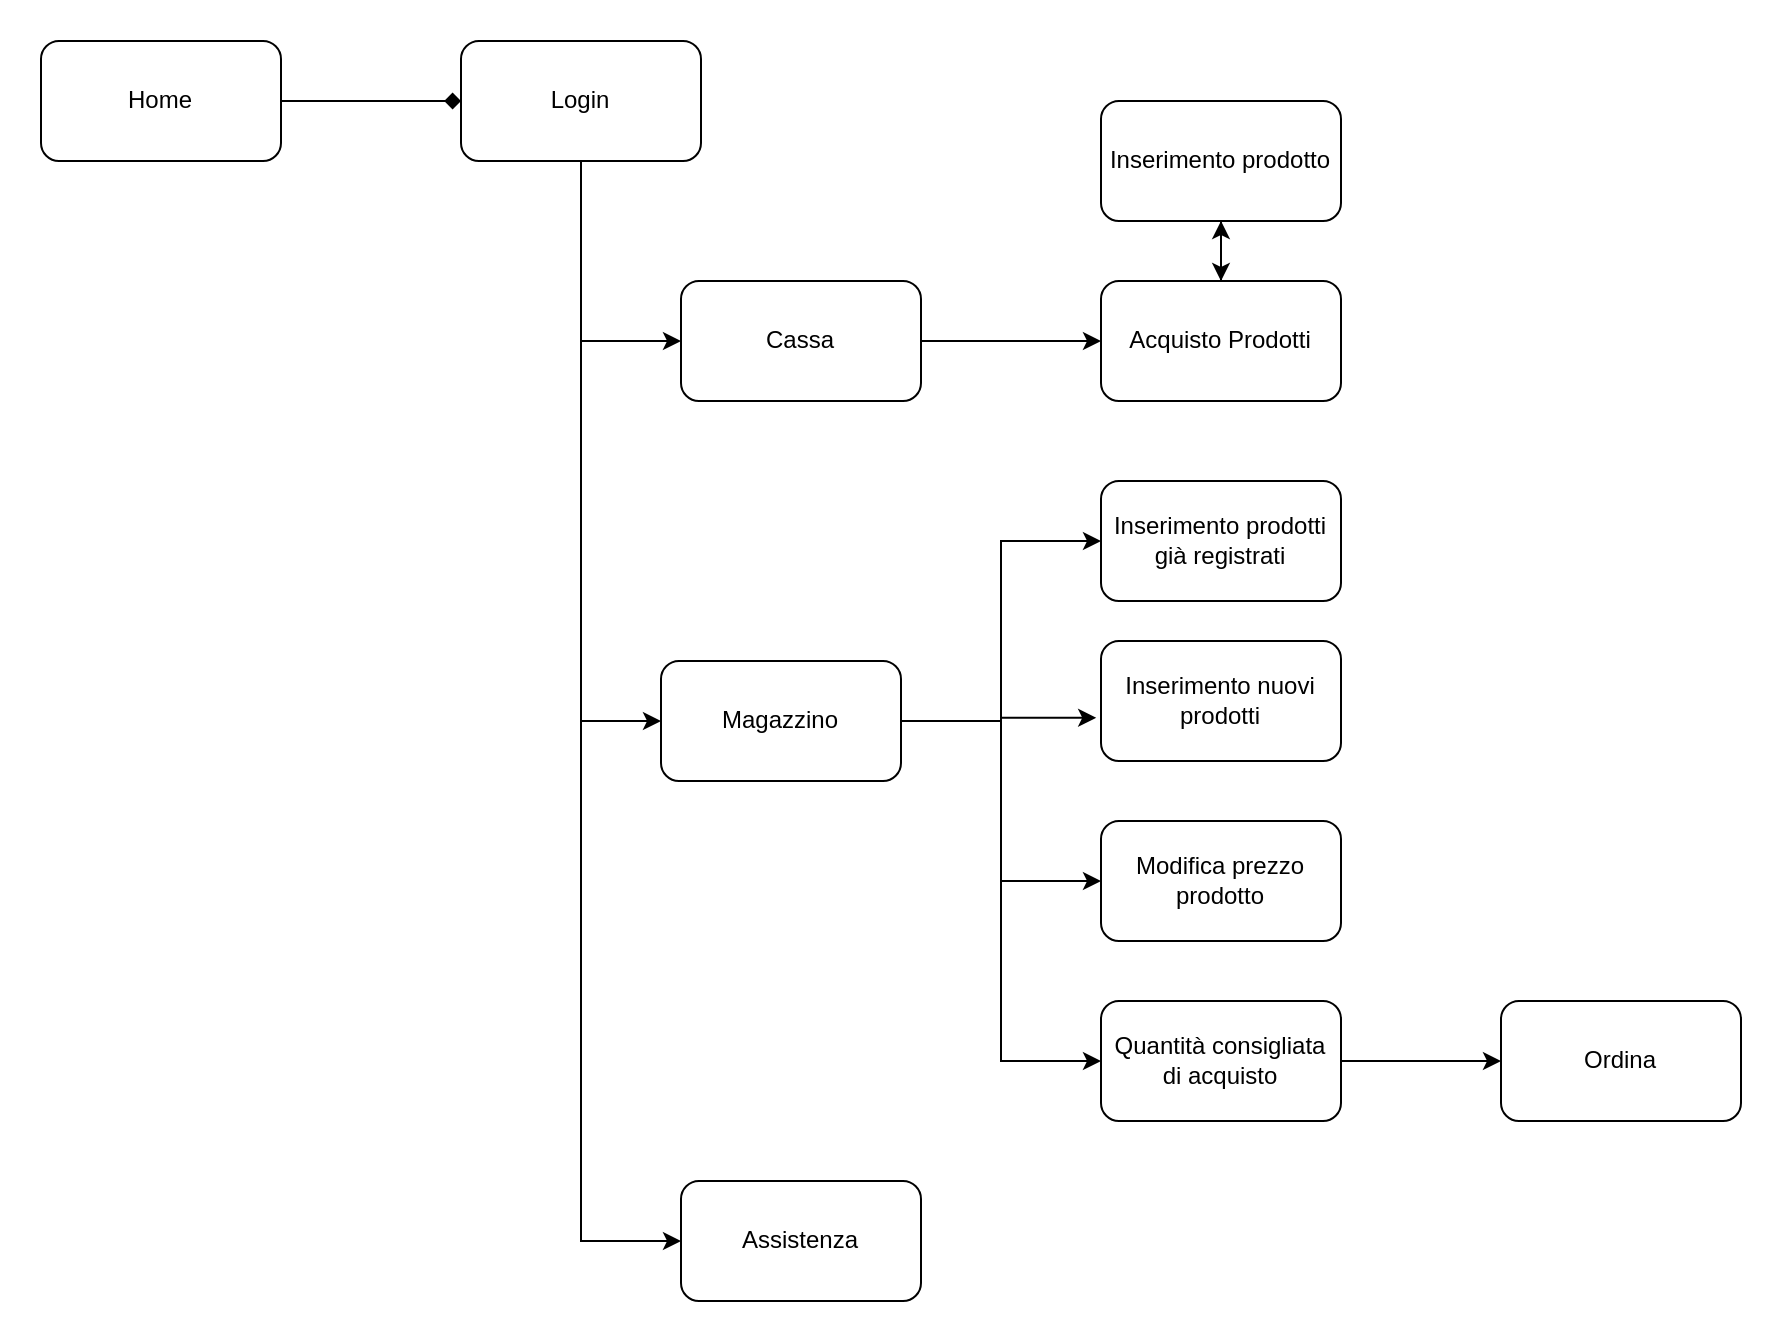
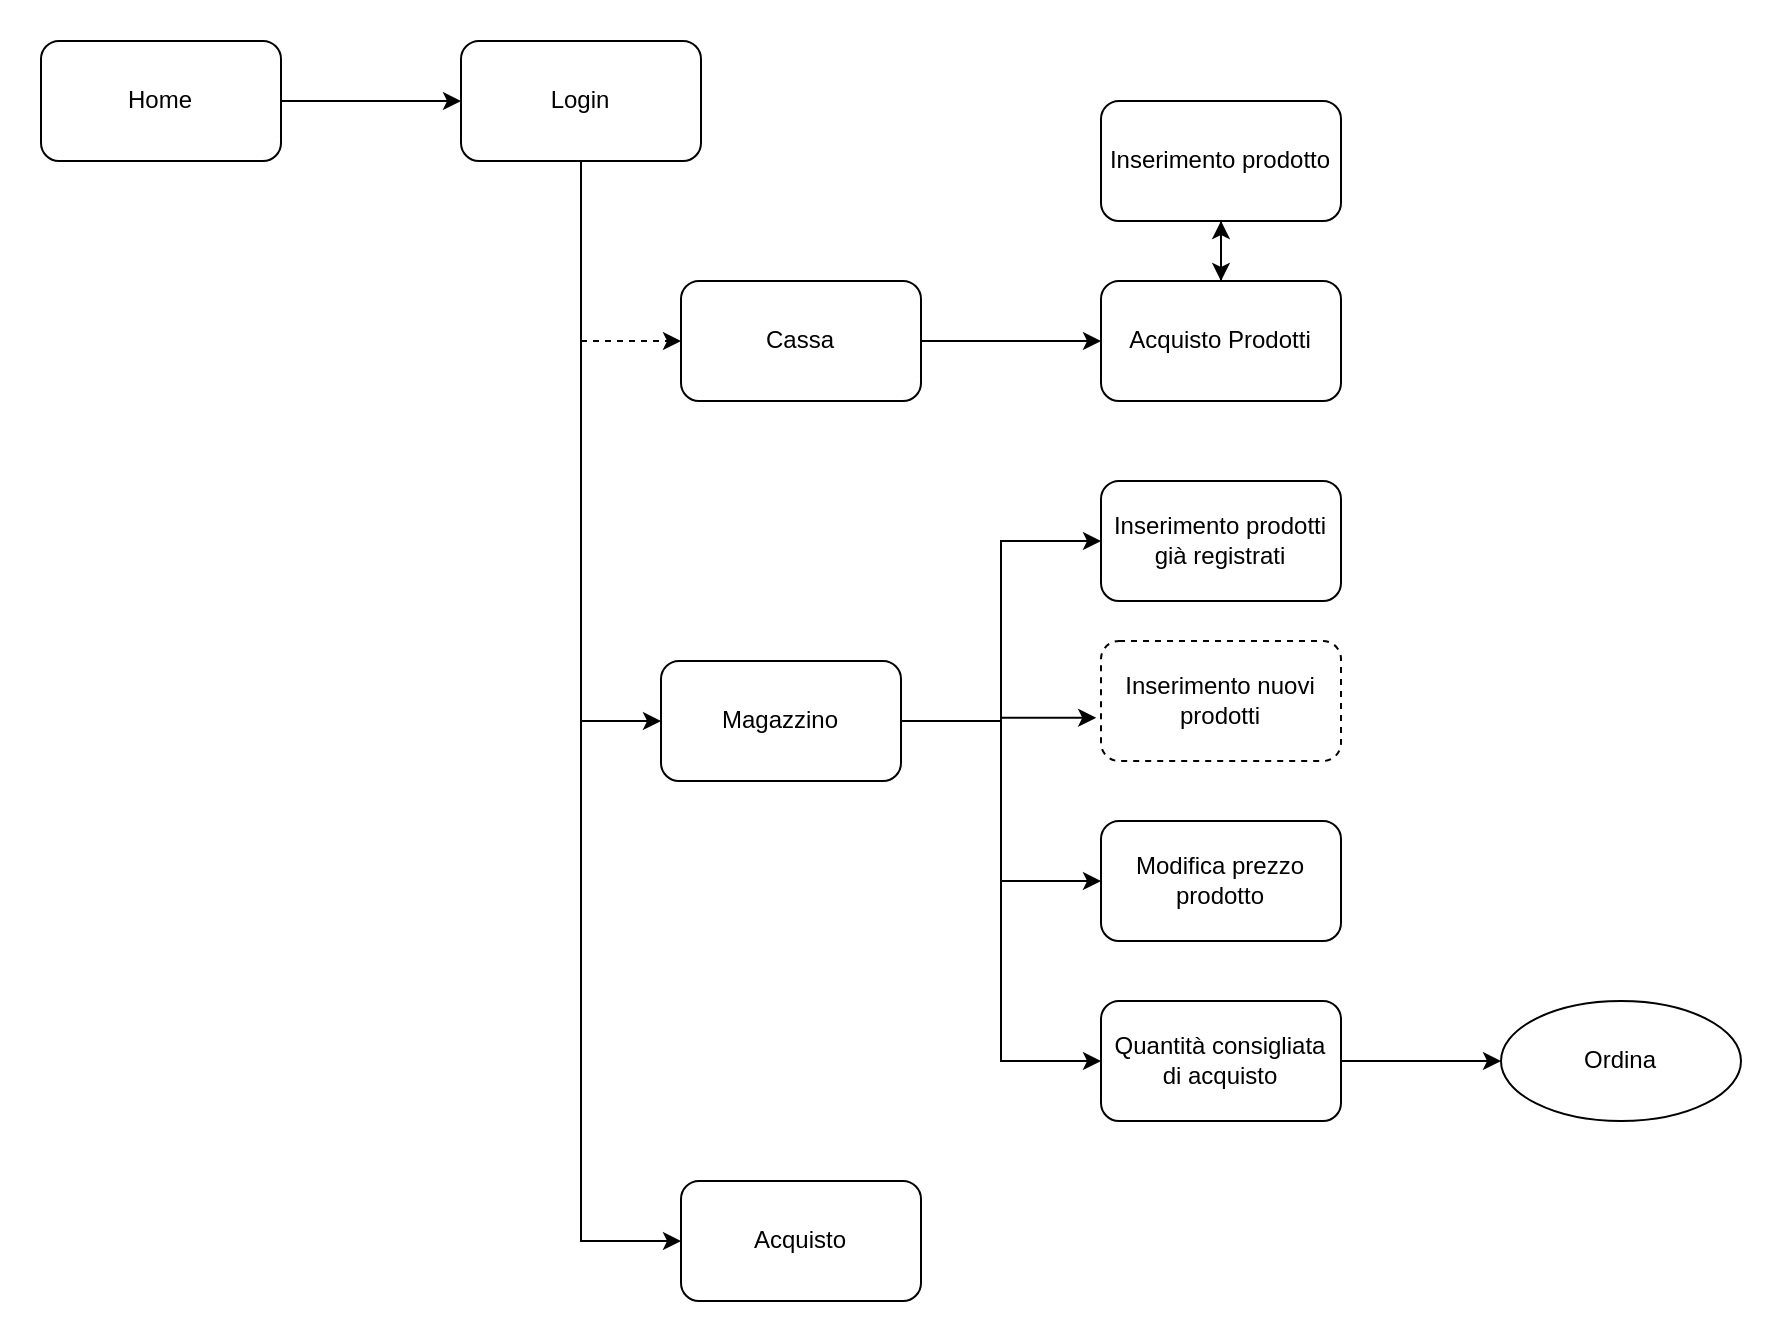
(444, 101) -> (445, 101)
(625, 341) -> (625, 341)
(1221, 701) -> (1221, 701)
(1621, 1061) -> (1621, 1061)
(801, 1241) -> (801, 1241)
